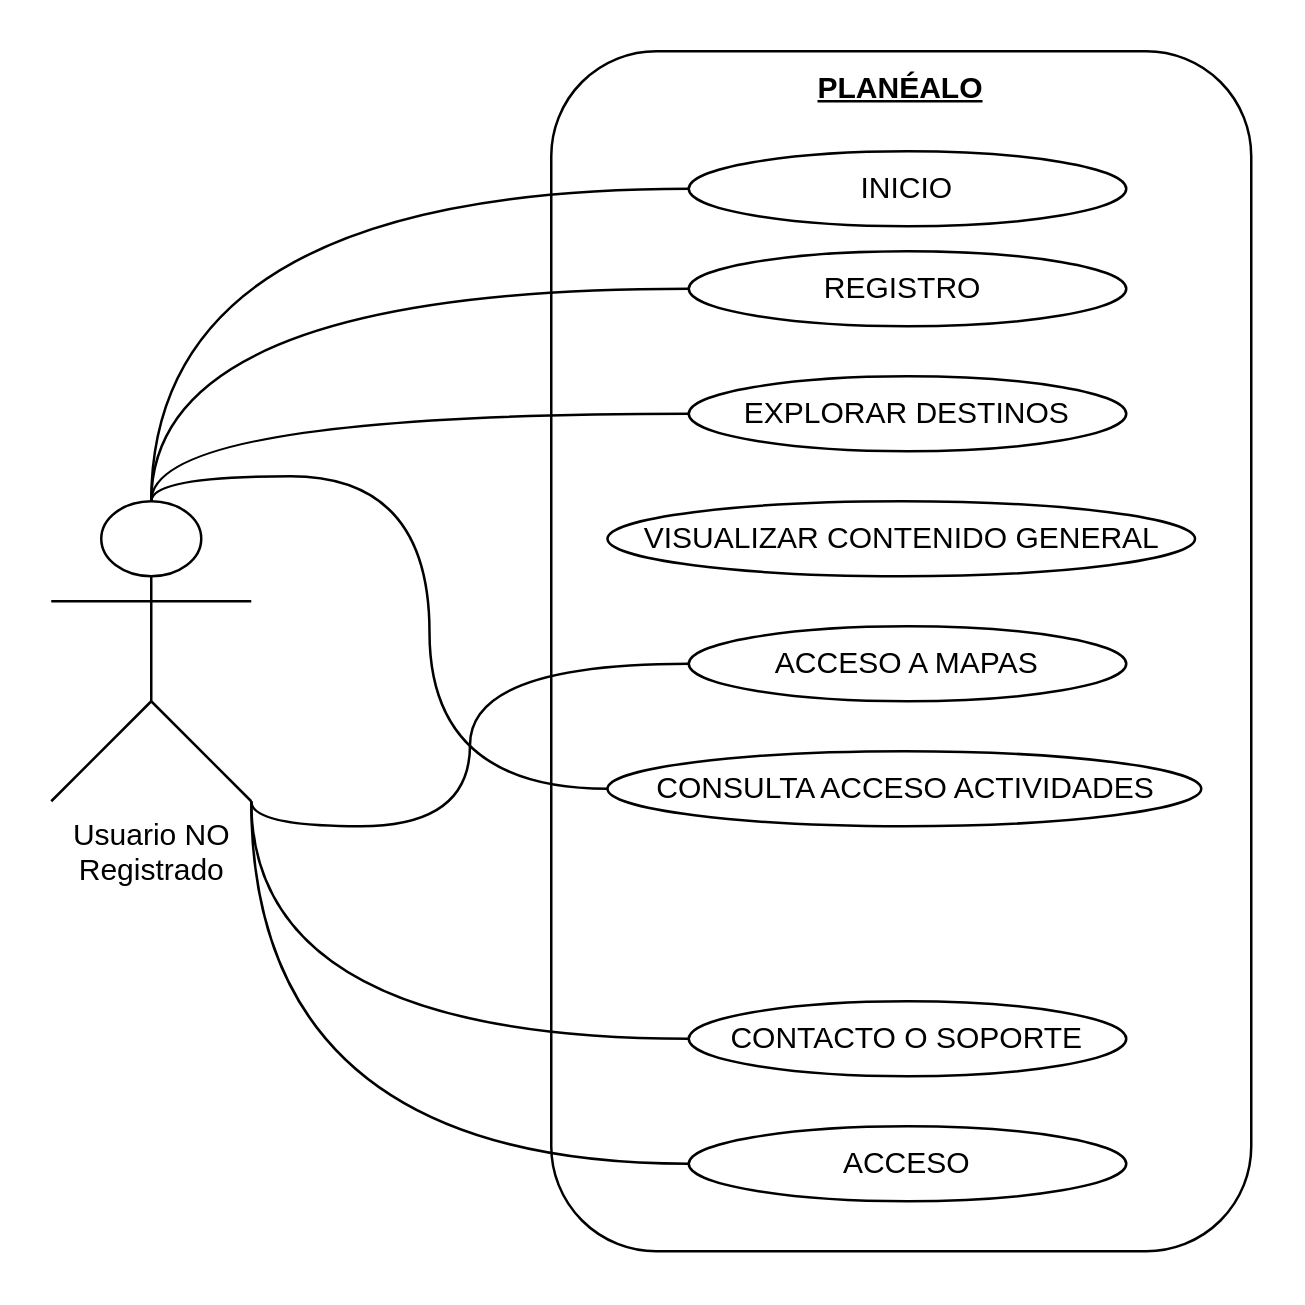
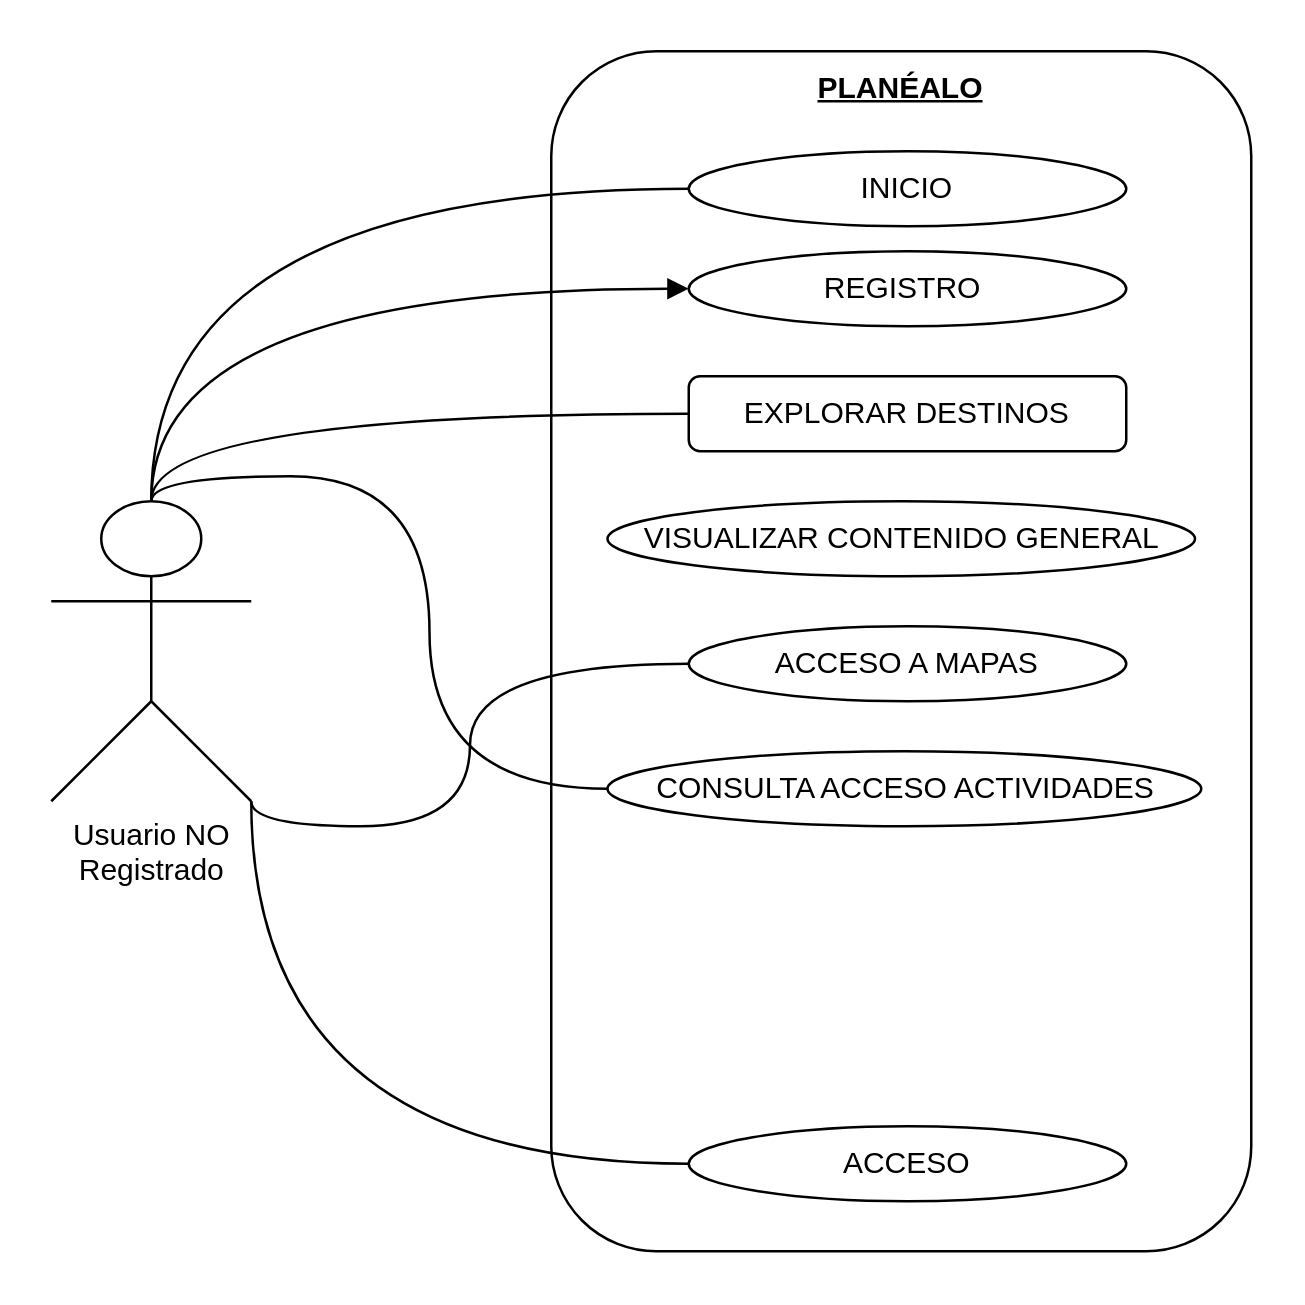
(675, 289) -> (666, 289)
(908, 414) -> (908, 414)
(441, 1010) -> none
(908, 1039) -> none
